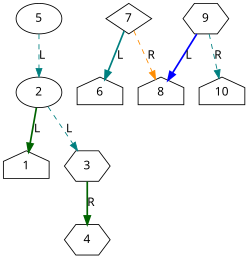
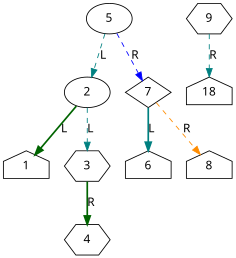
none -> (128, 53)
(185, 53) -> none
(222, 92) -> (209, 92)
